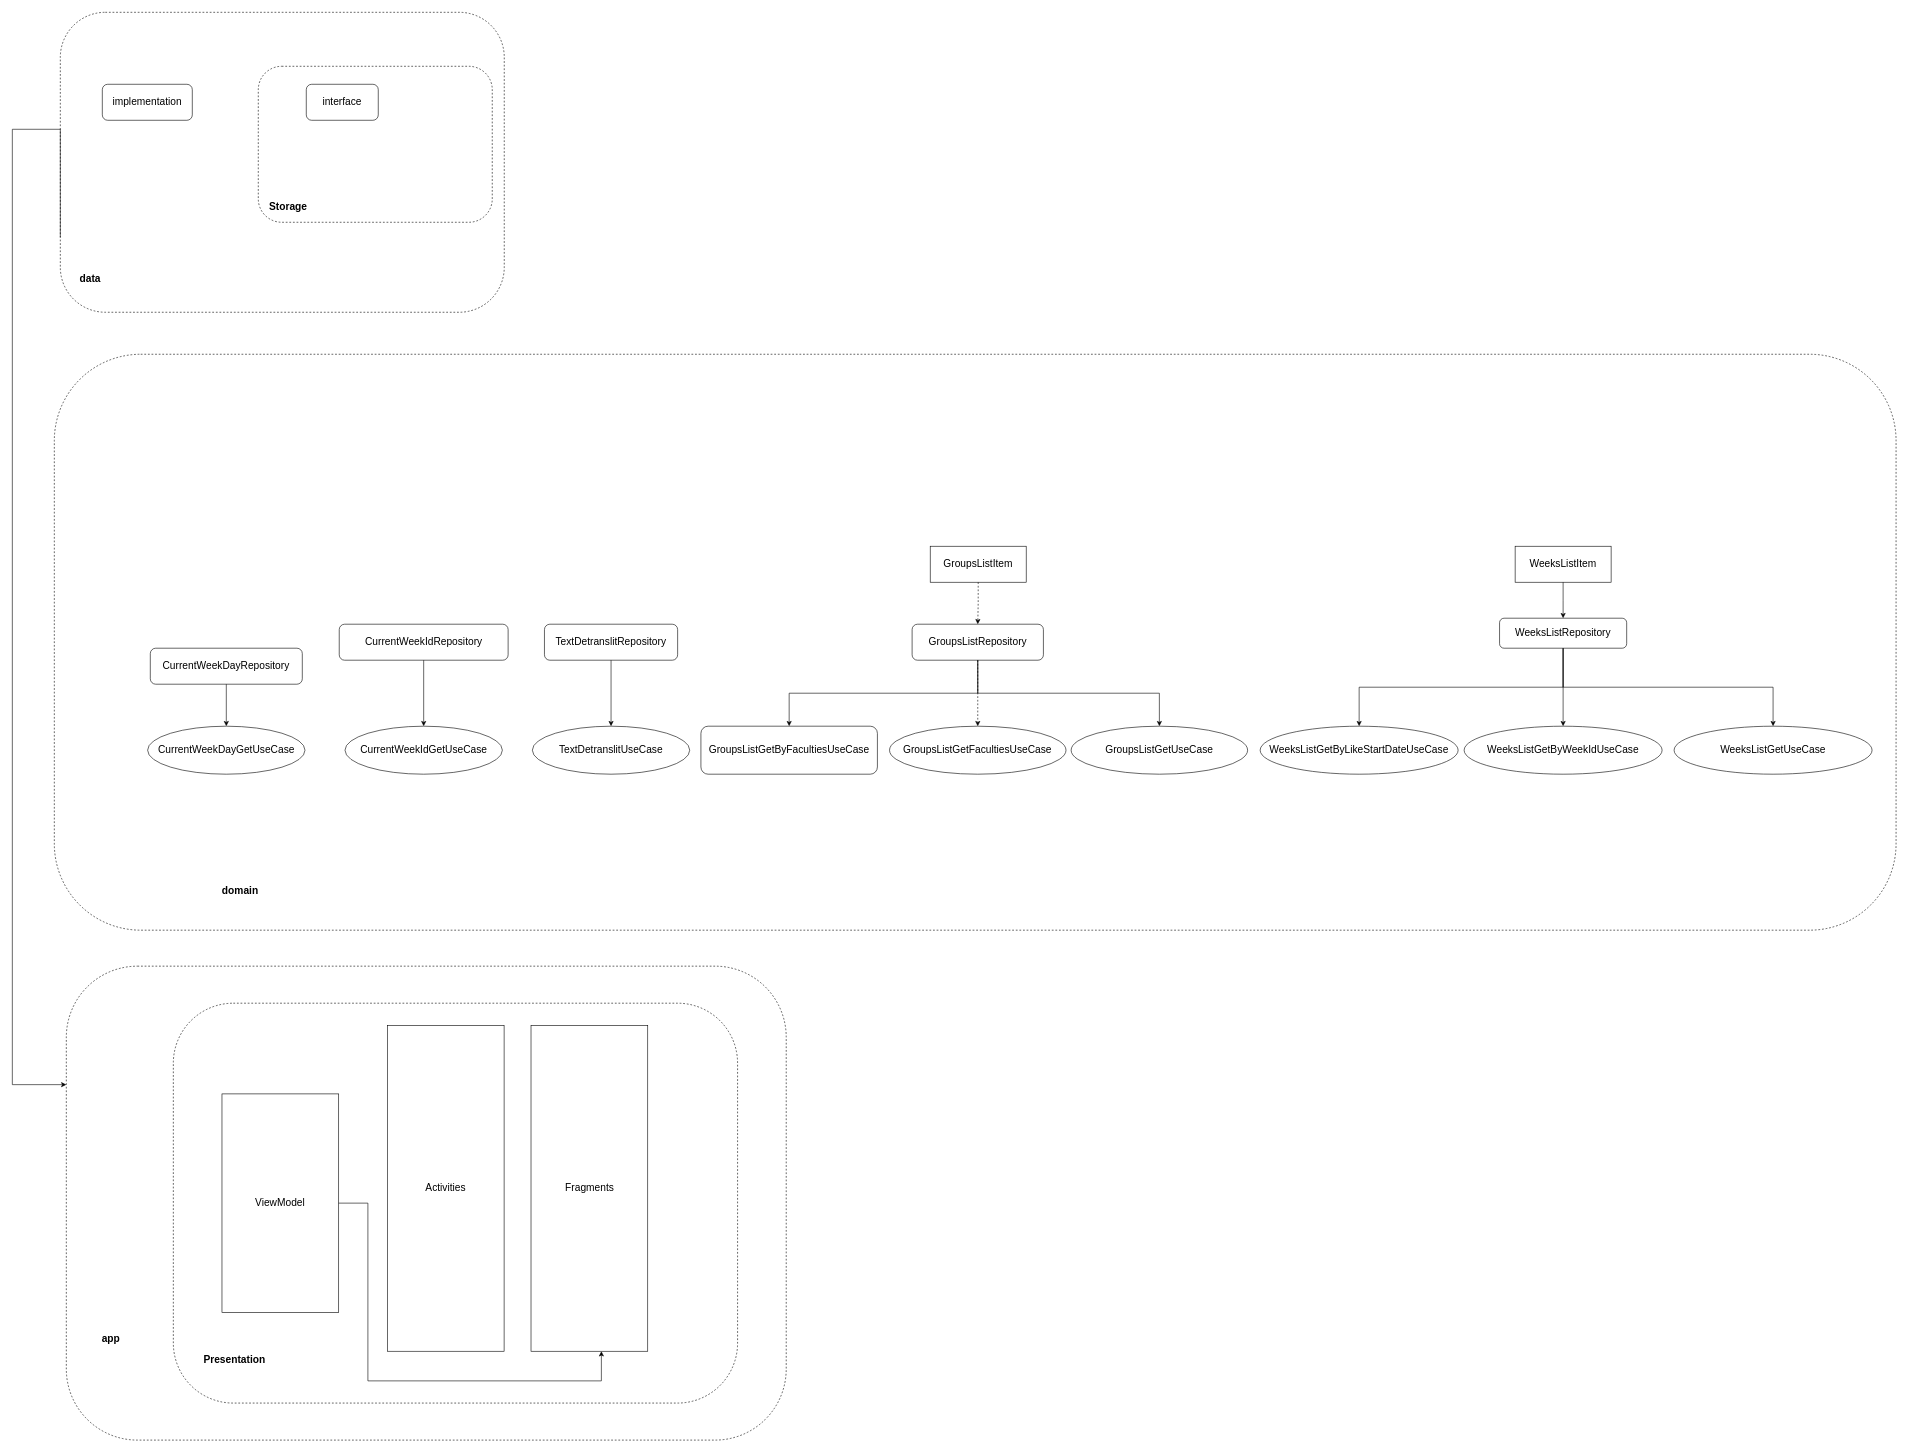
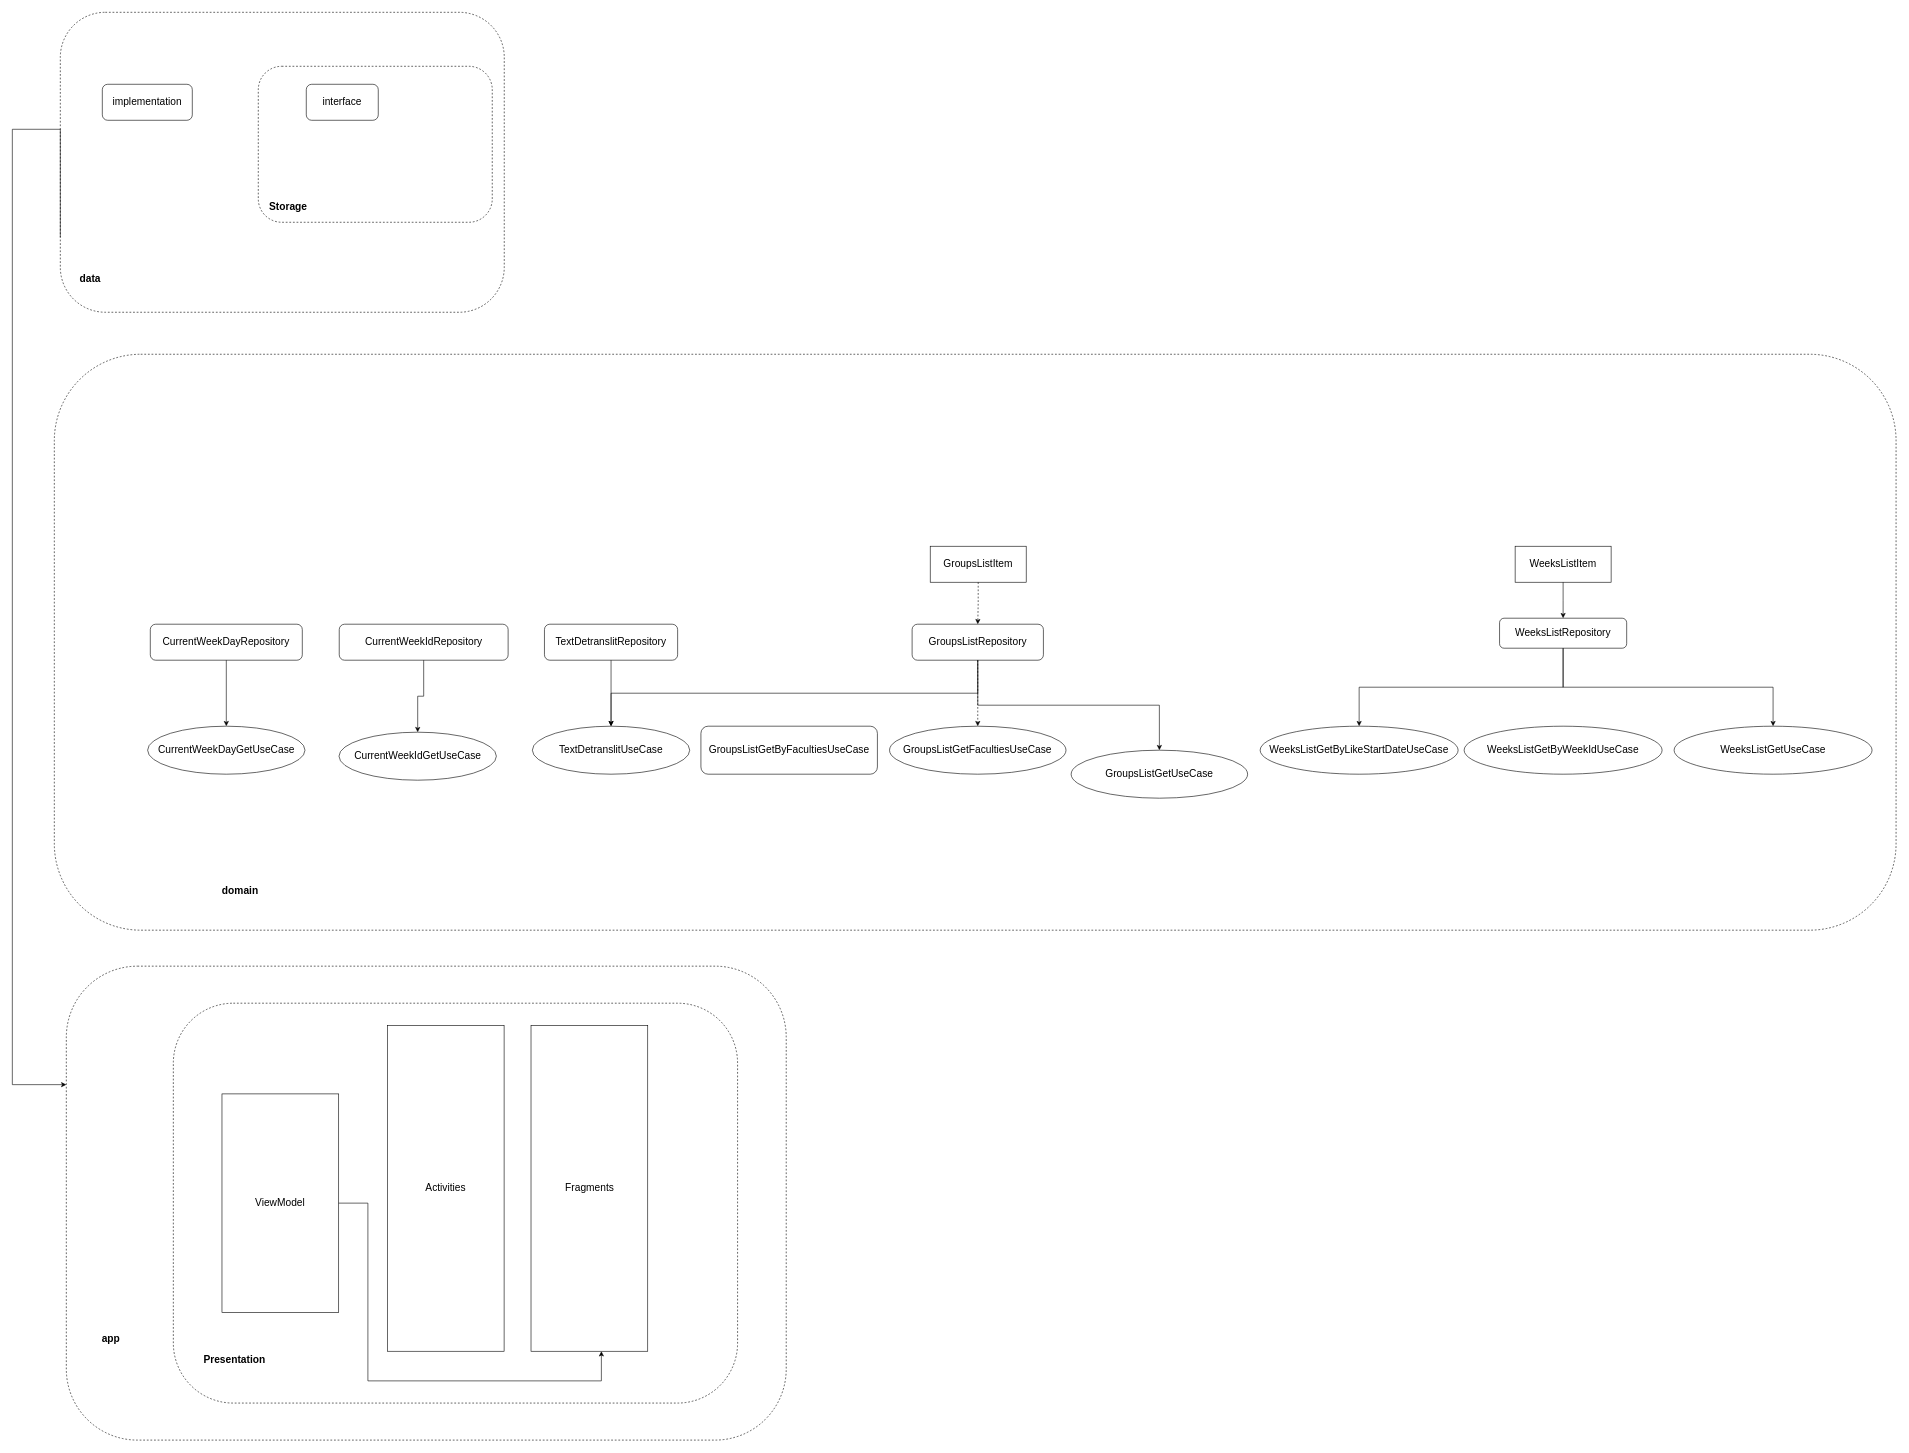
(226, 666) -> (226, 642)
(789, 720) -> (702, 693)
(1563, 720) -> none
(424, 750) -> (418, 756)
(1160, 750) -> (1160, 774)
